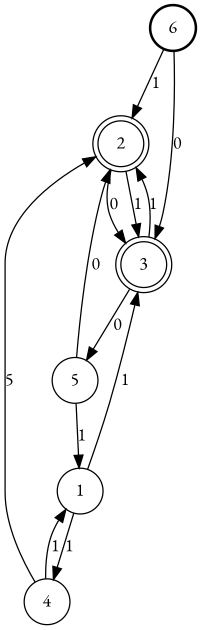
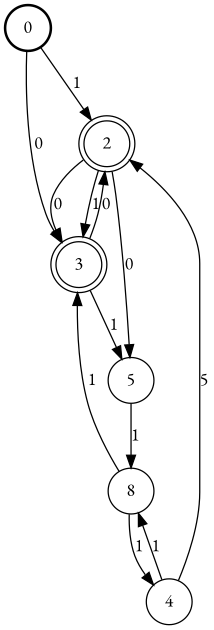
(173, 28) -> (28, 28)
(153, 204) -> (106, 204)
(87, 269) -> (123, 258)
(118, 325) -> (114, 325)
(80, 491) -> (131, 491)
